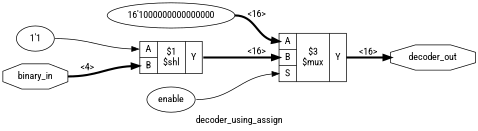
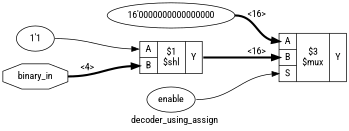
(171, 15) -> (171, 15)
(433, 58) -> none
